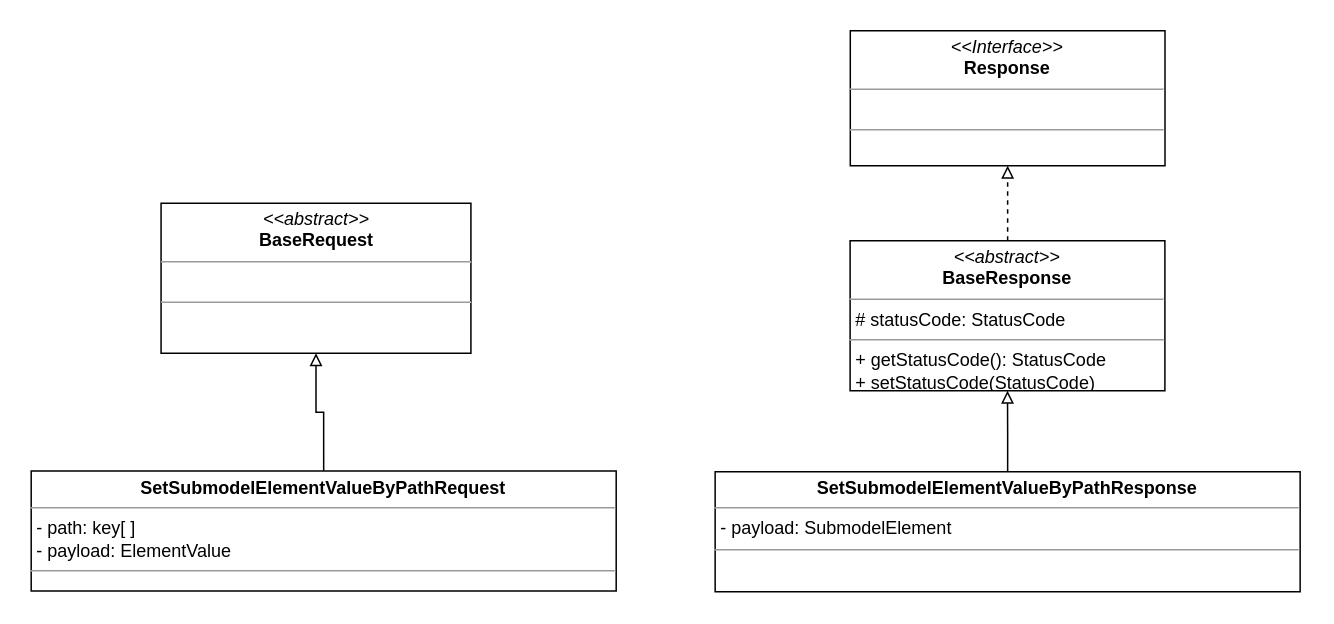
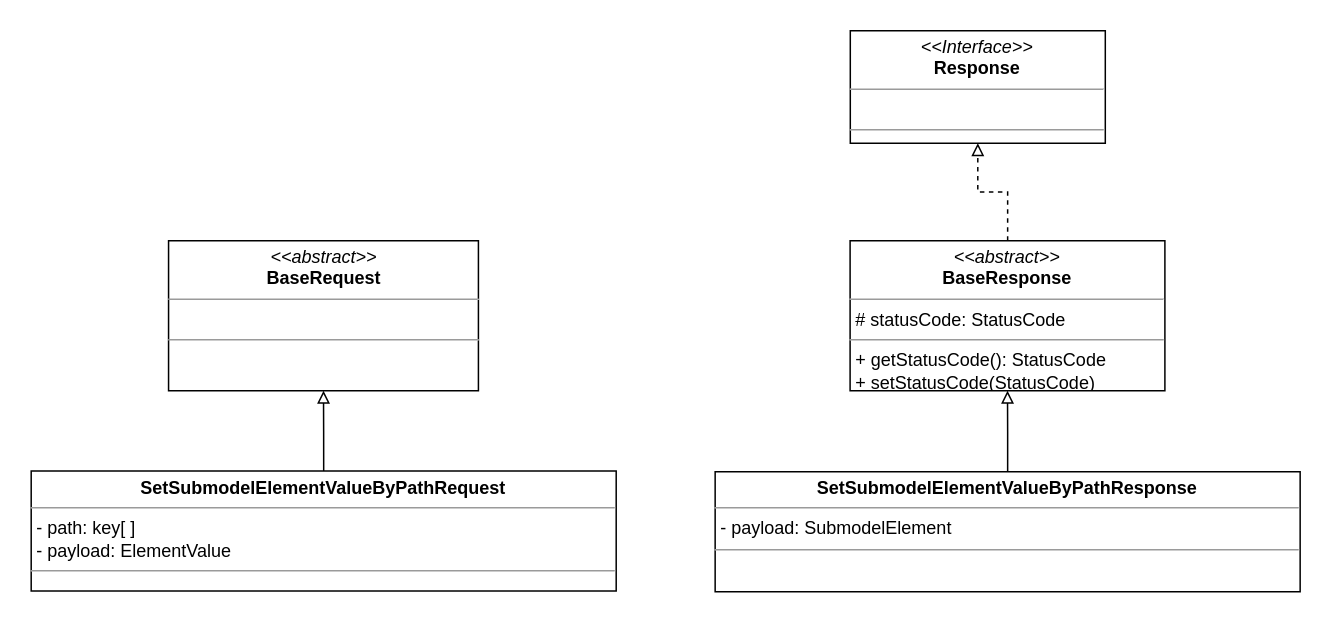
(1007, 98) -> (978, 87)
(316, 278) -> (323, 316)
